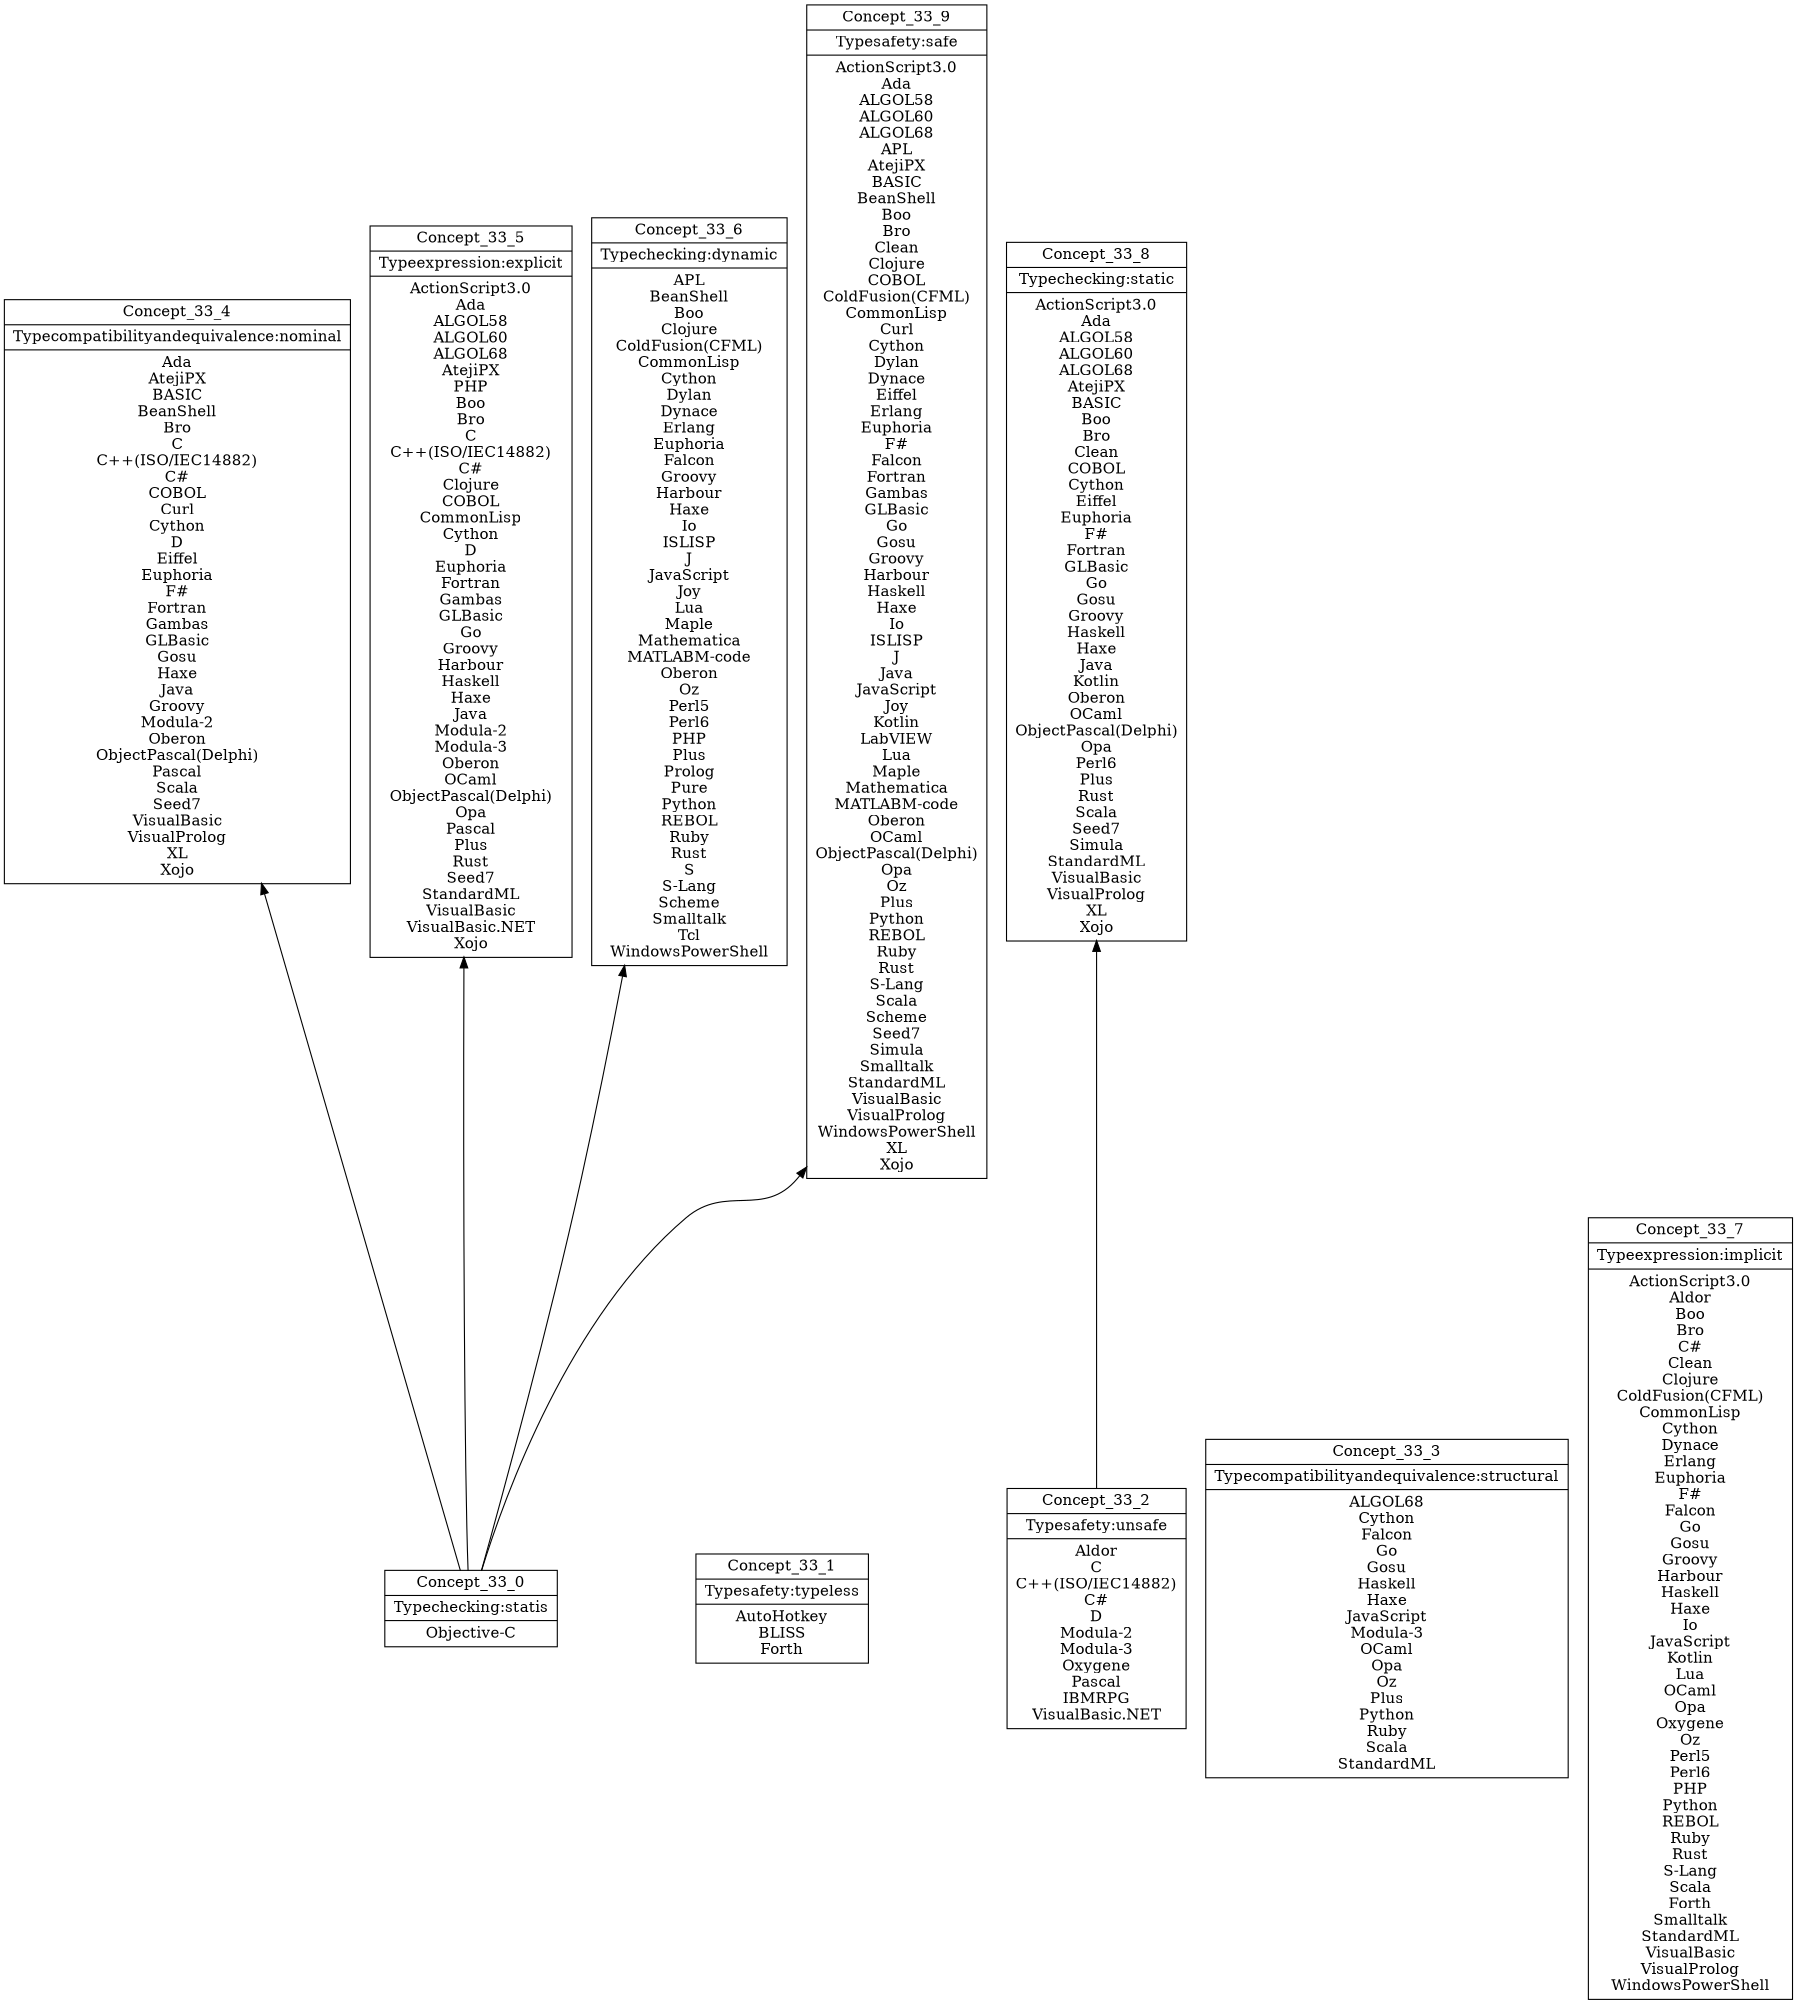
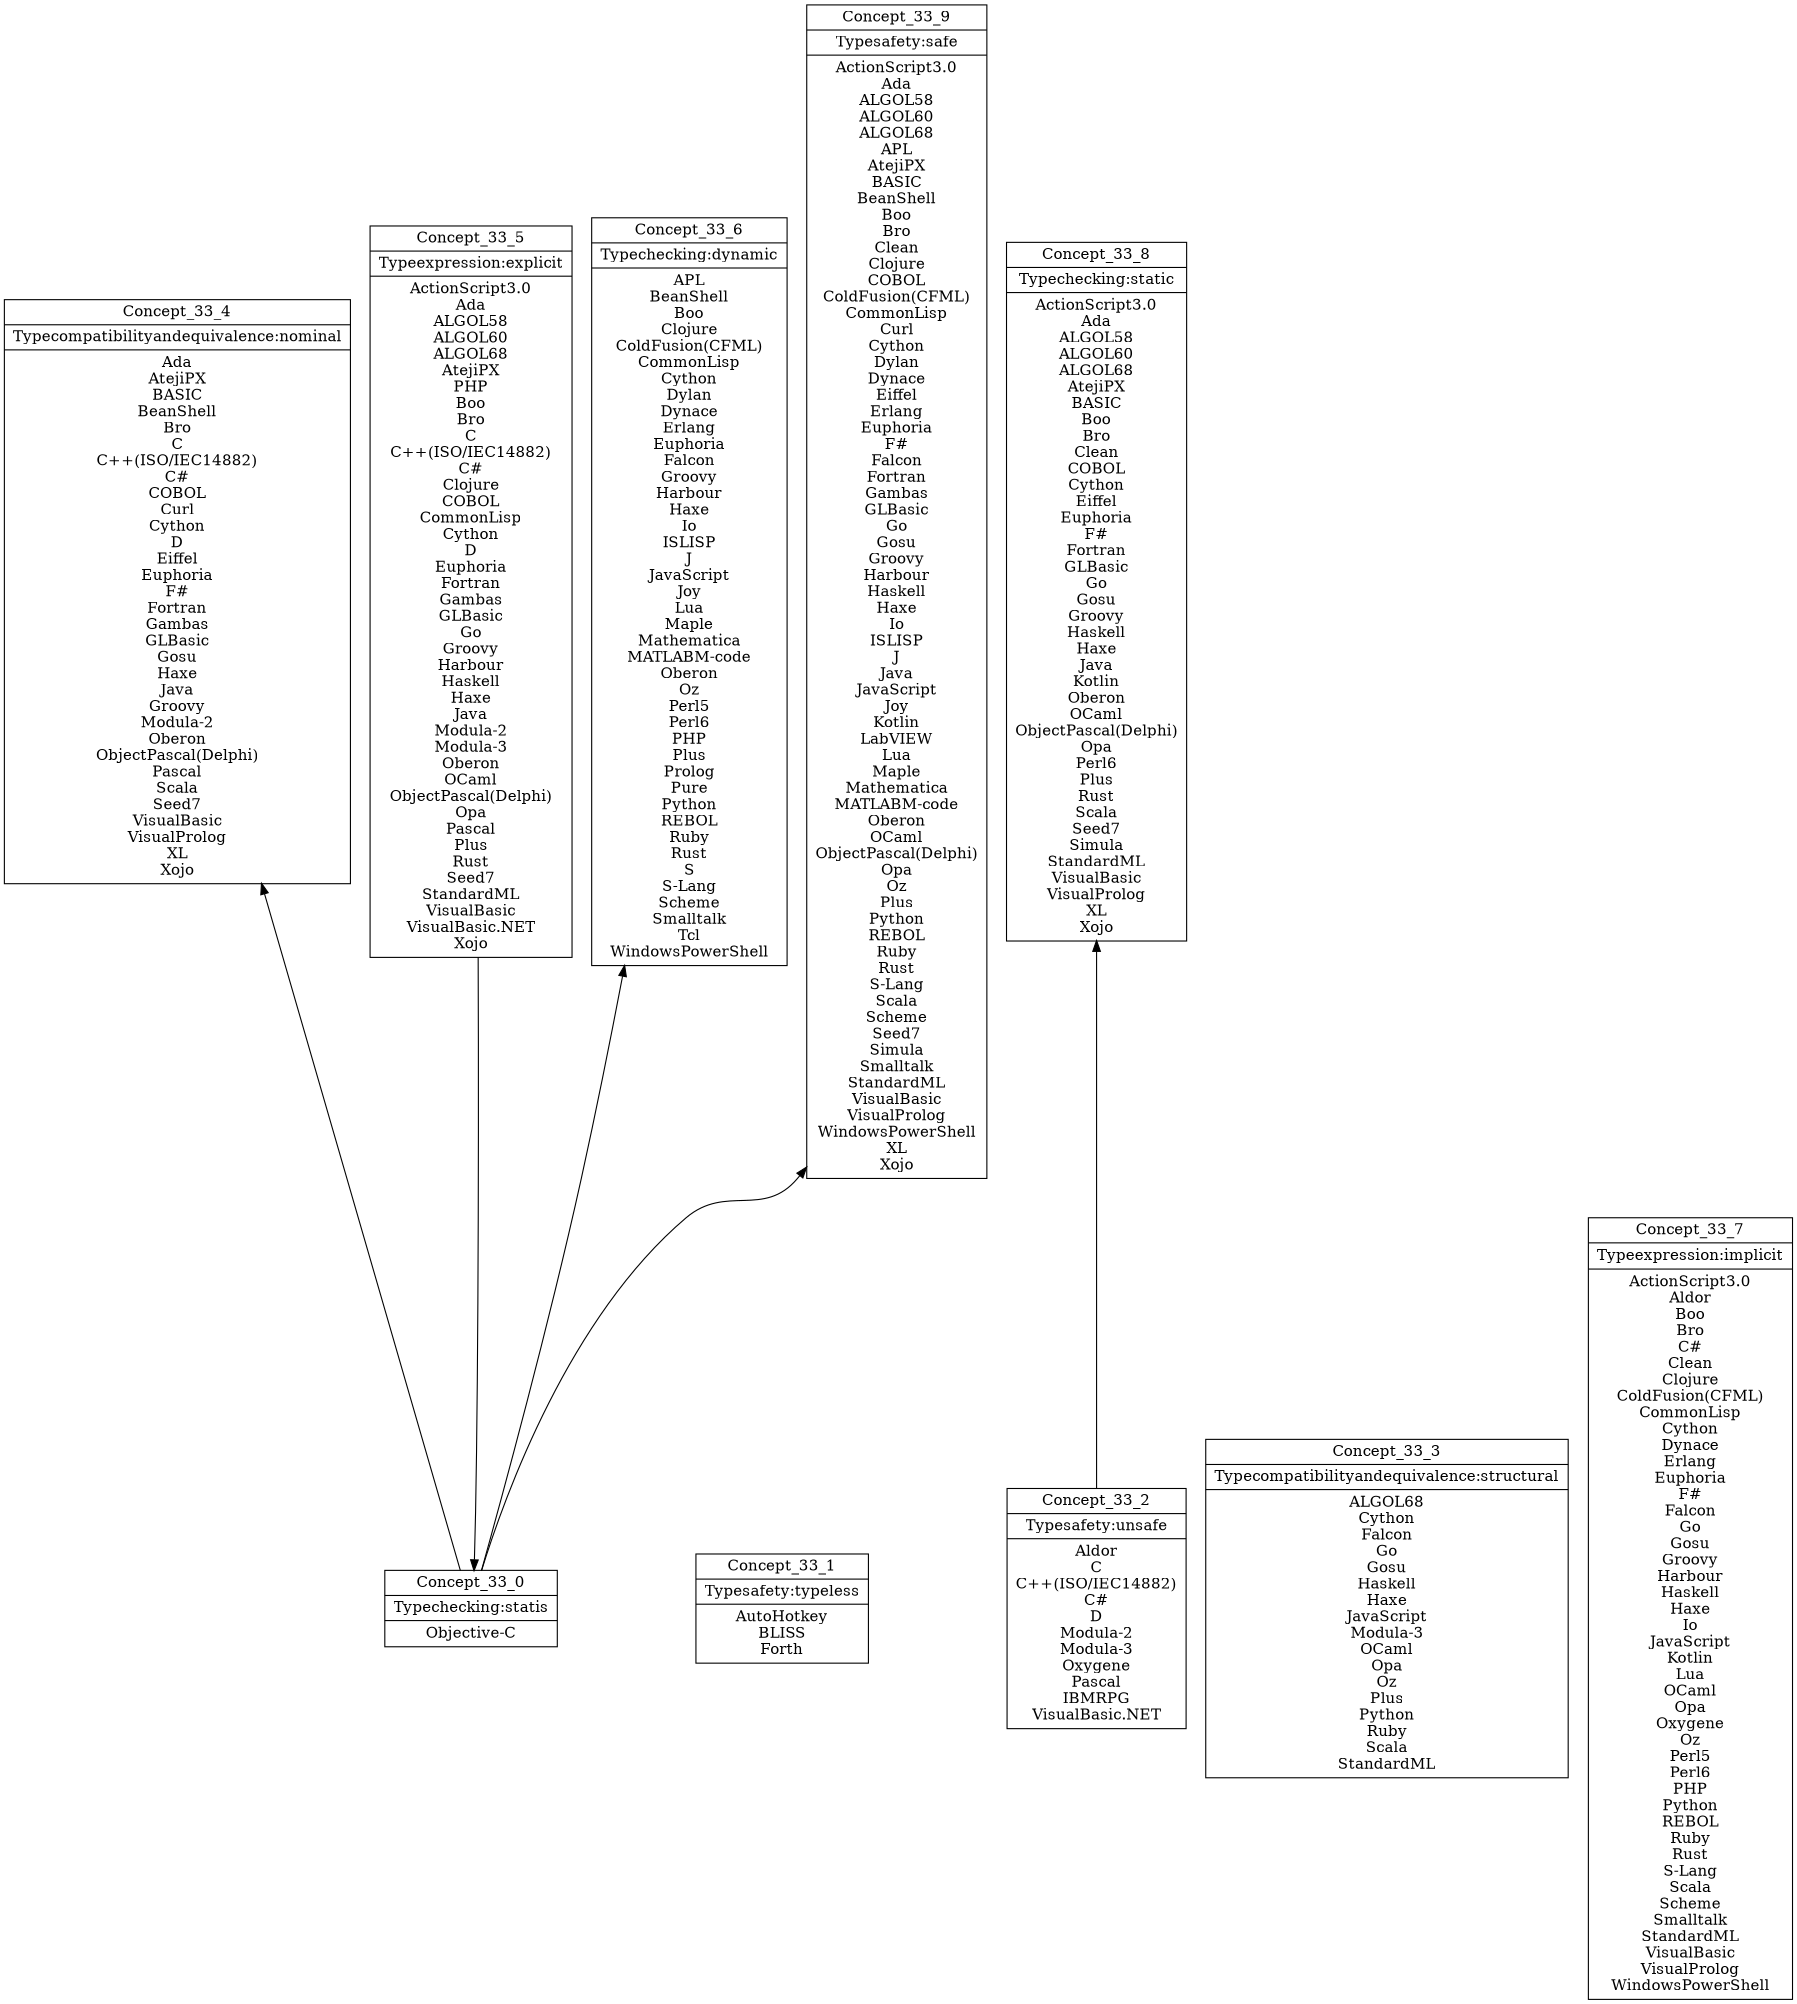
(464, 1269) -> (478, 1258)
(1690, 1904) -> (1690, 1904)
